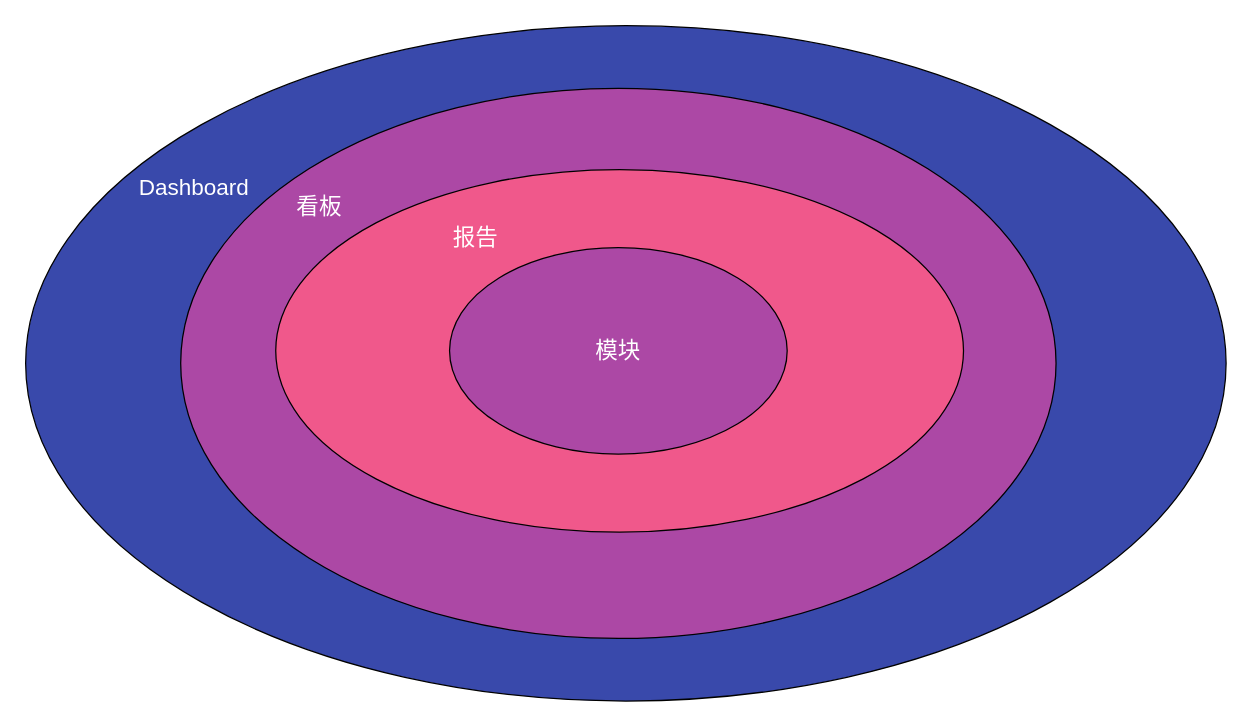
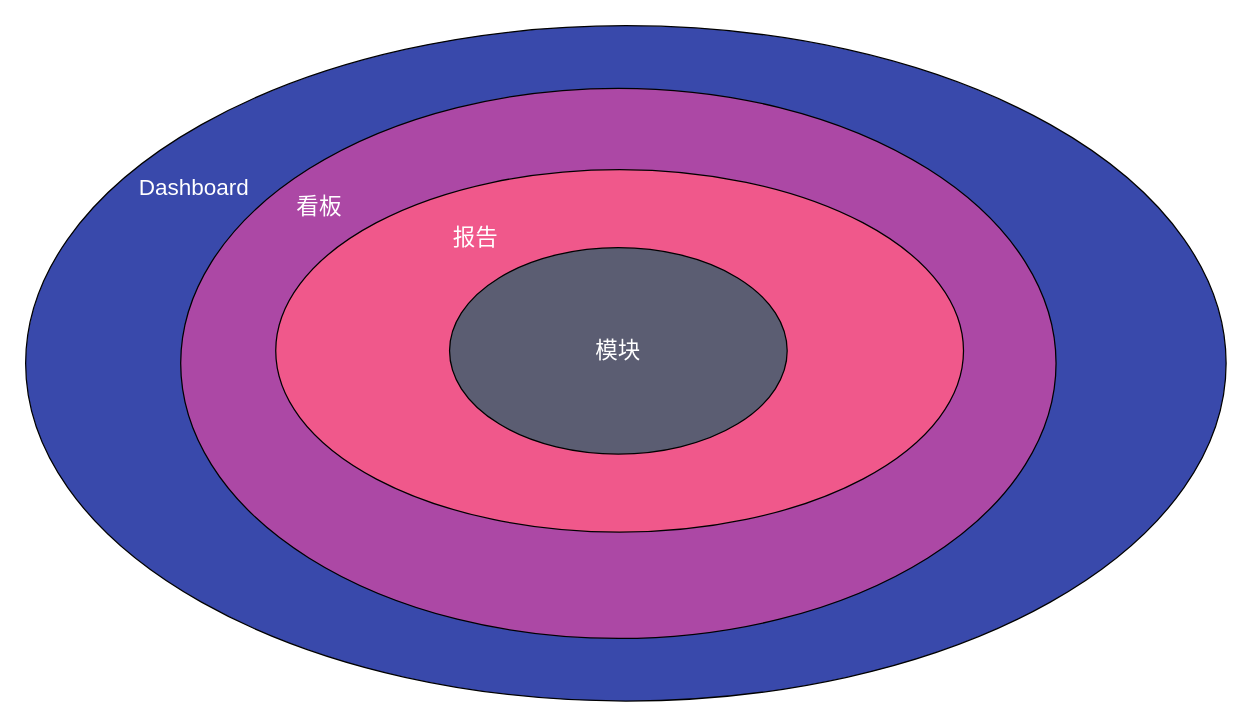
(618, 351) -> (618, 351)
